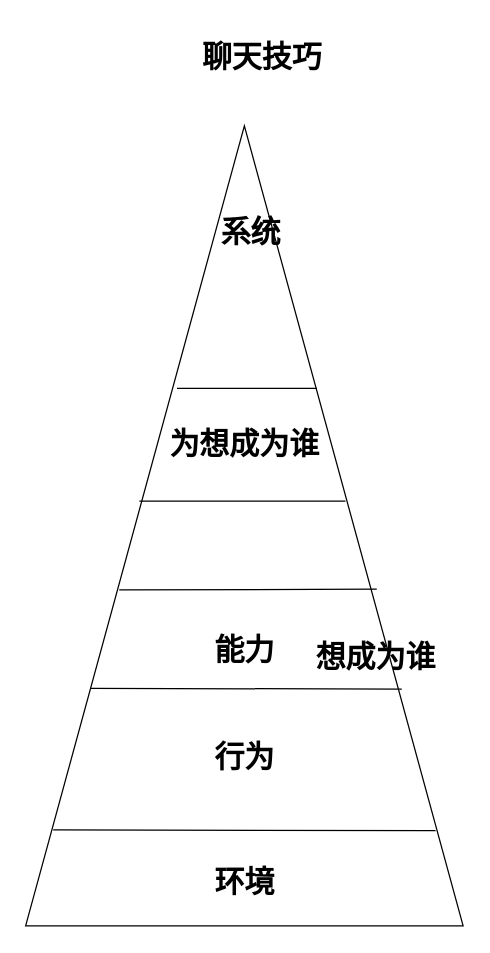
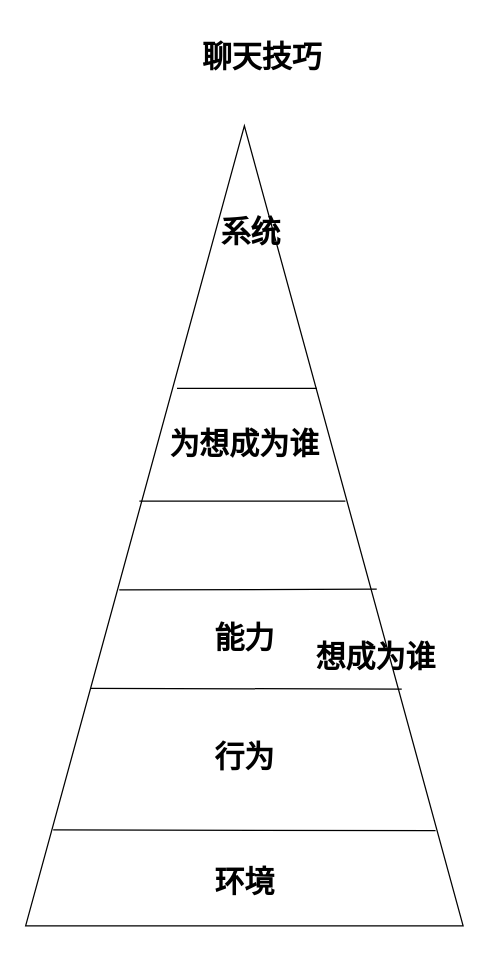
(244, 651) -> (244, 638)
